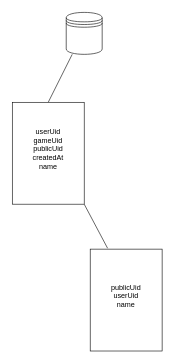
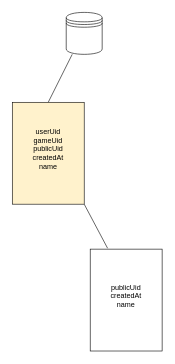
(48, 153) -> (48, 153)
(126, 300) -> (126, 300)
